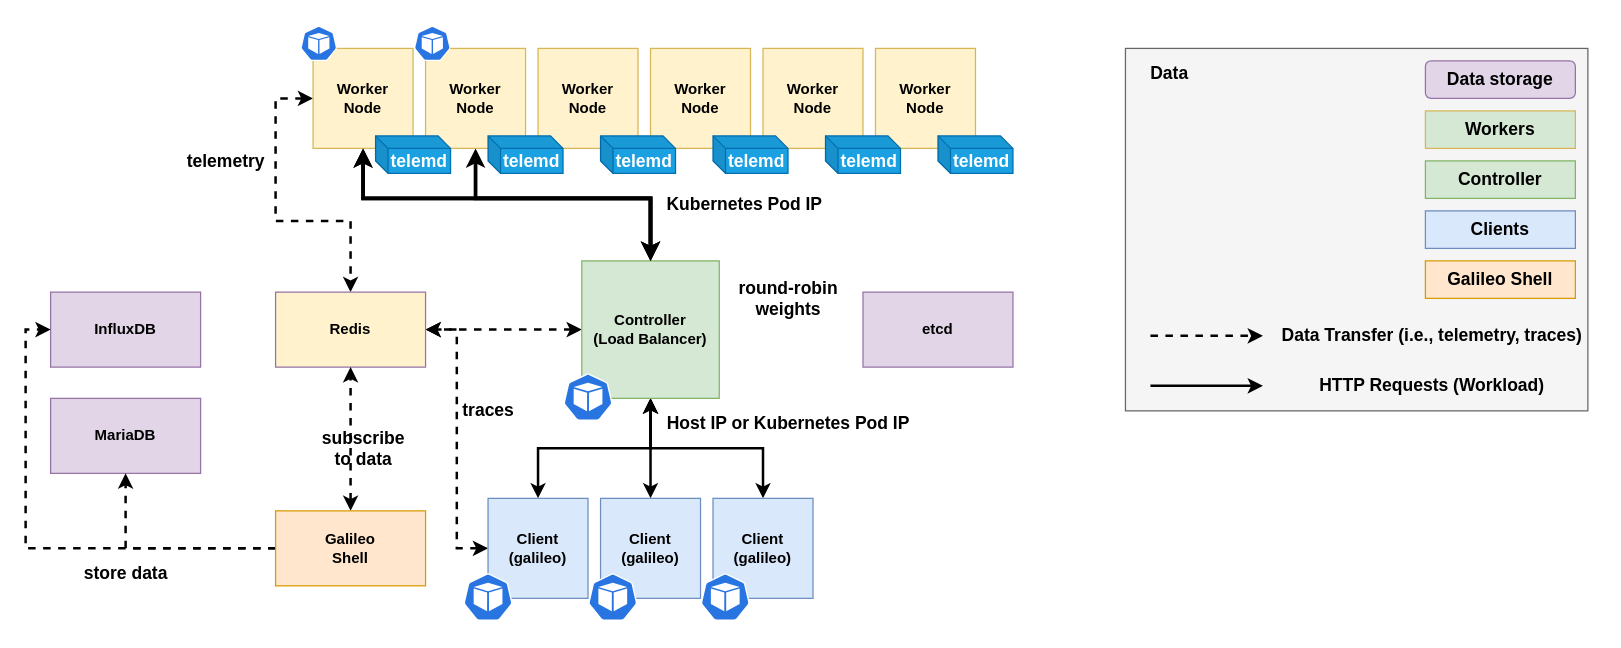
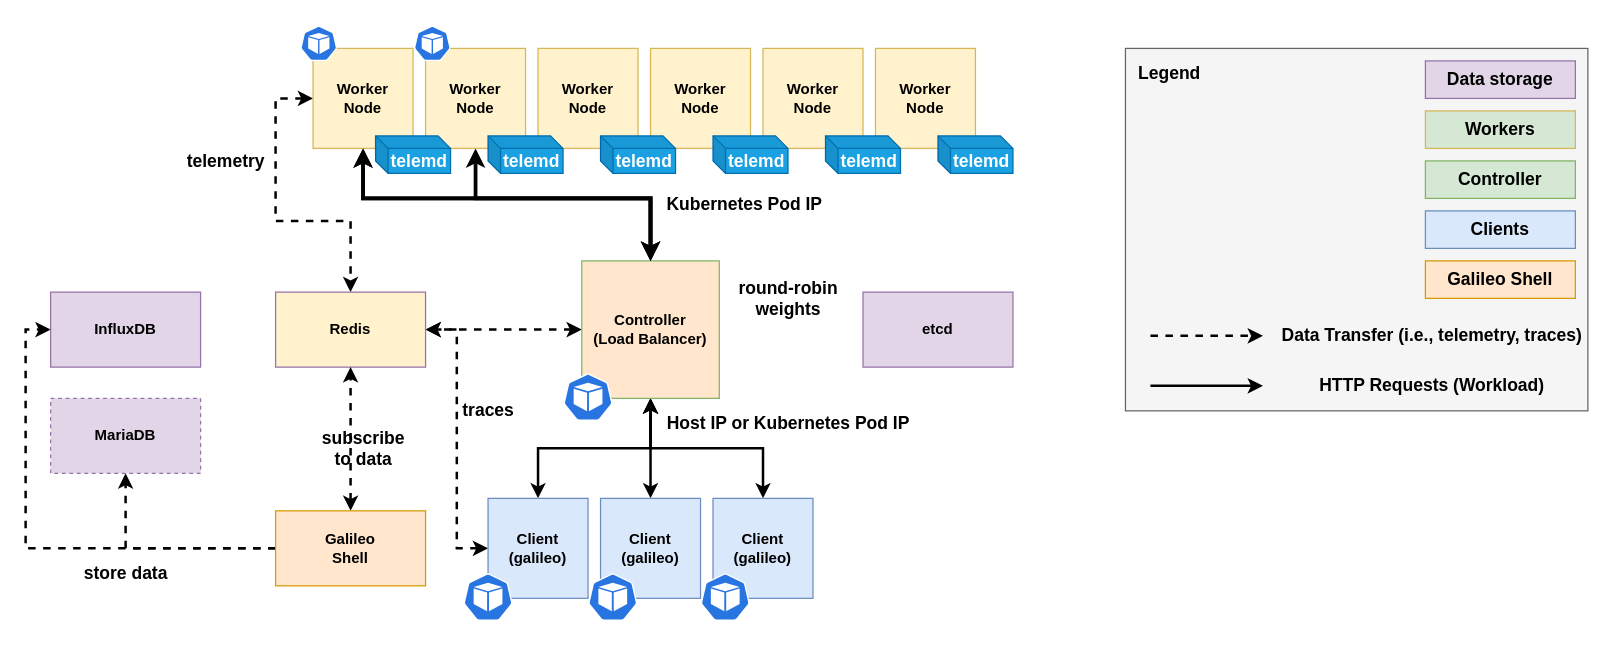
(1170, 73) -> (1170, 73)
(1501, 79) -> (1501, 79)
(651, 329) -> (651, 329)
(126, 436) -> (126, 436)
